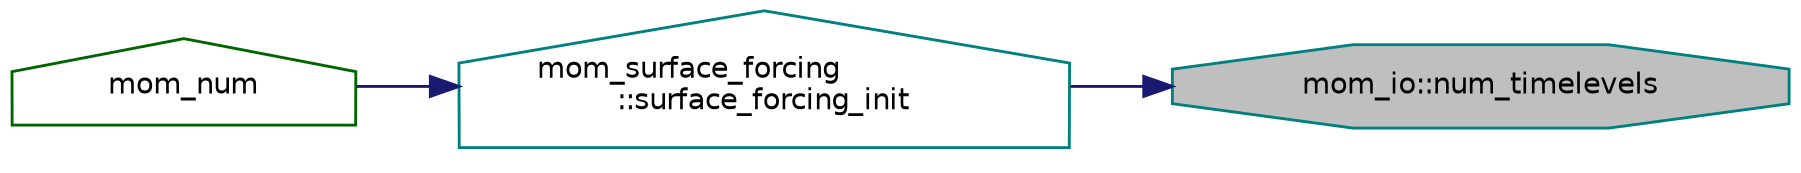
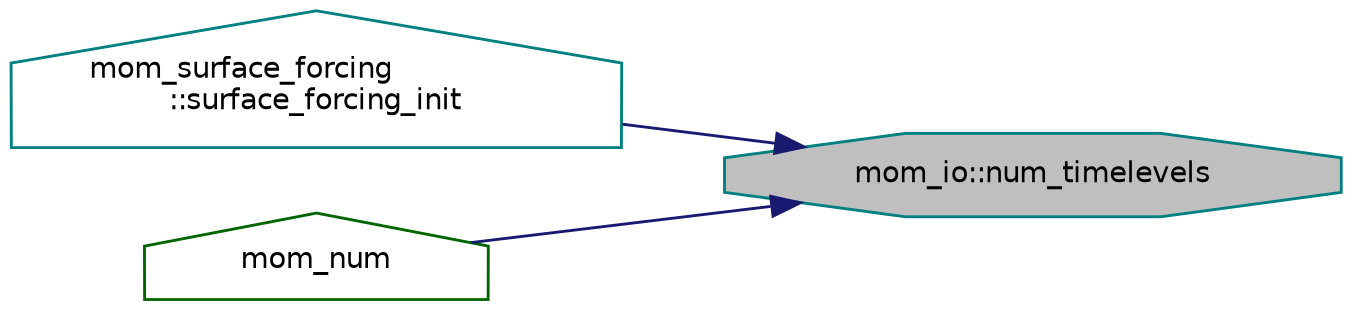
(393, 86) -> (621, 224)
